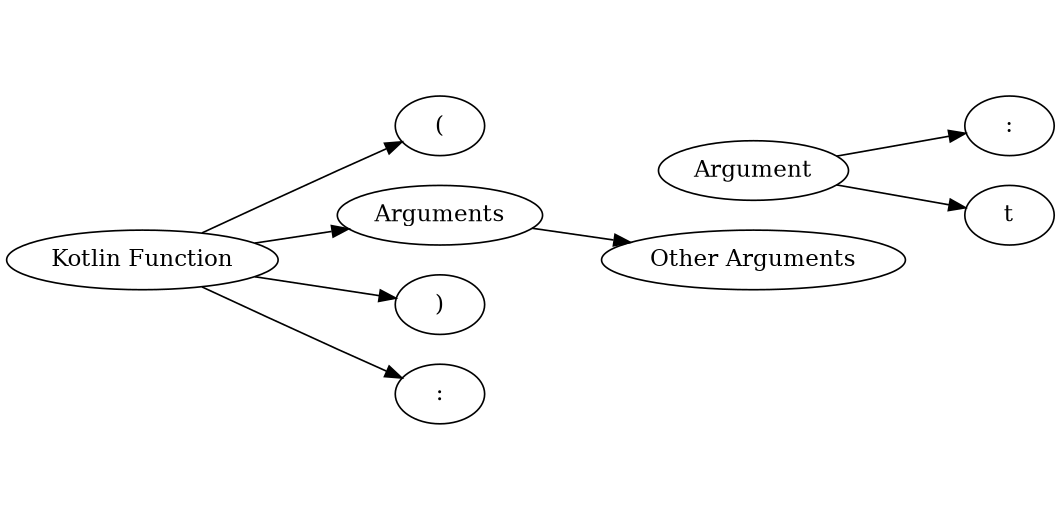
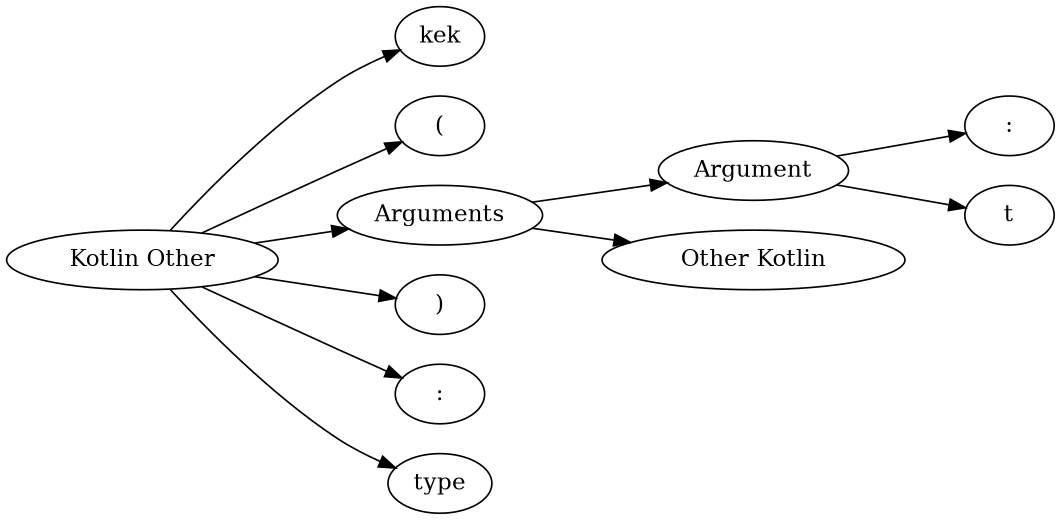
none -> (440, 36)
none -> (591, 194)
(142, 260) -> (142, 260)
(753, 260) -> (753, 260)
none -> (440, 483)
